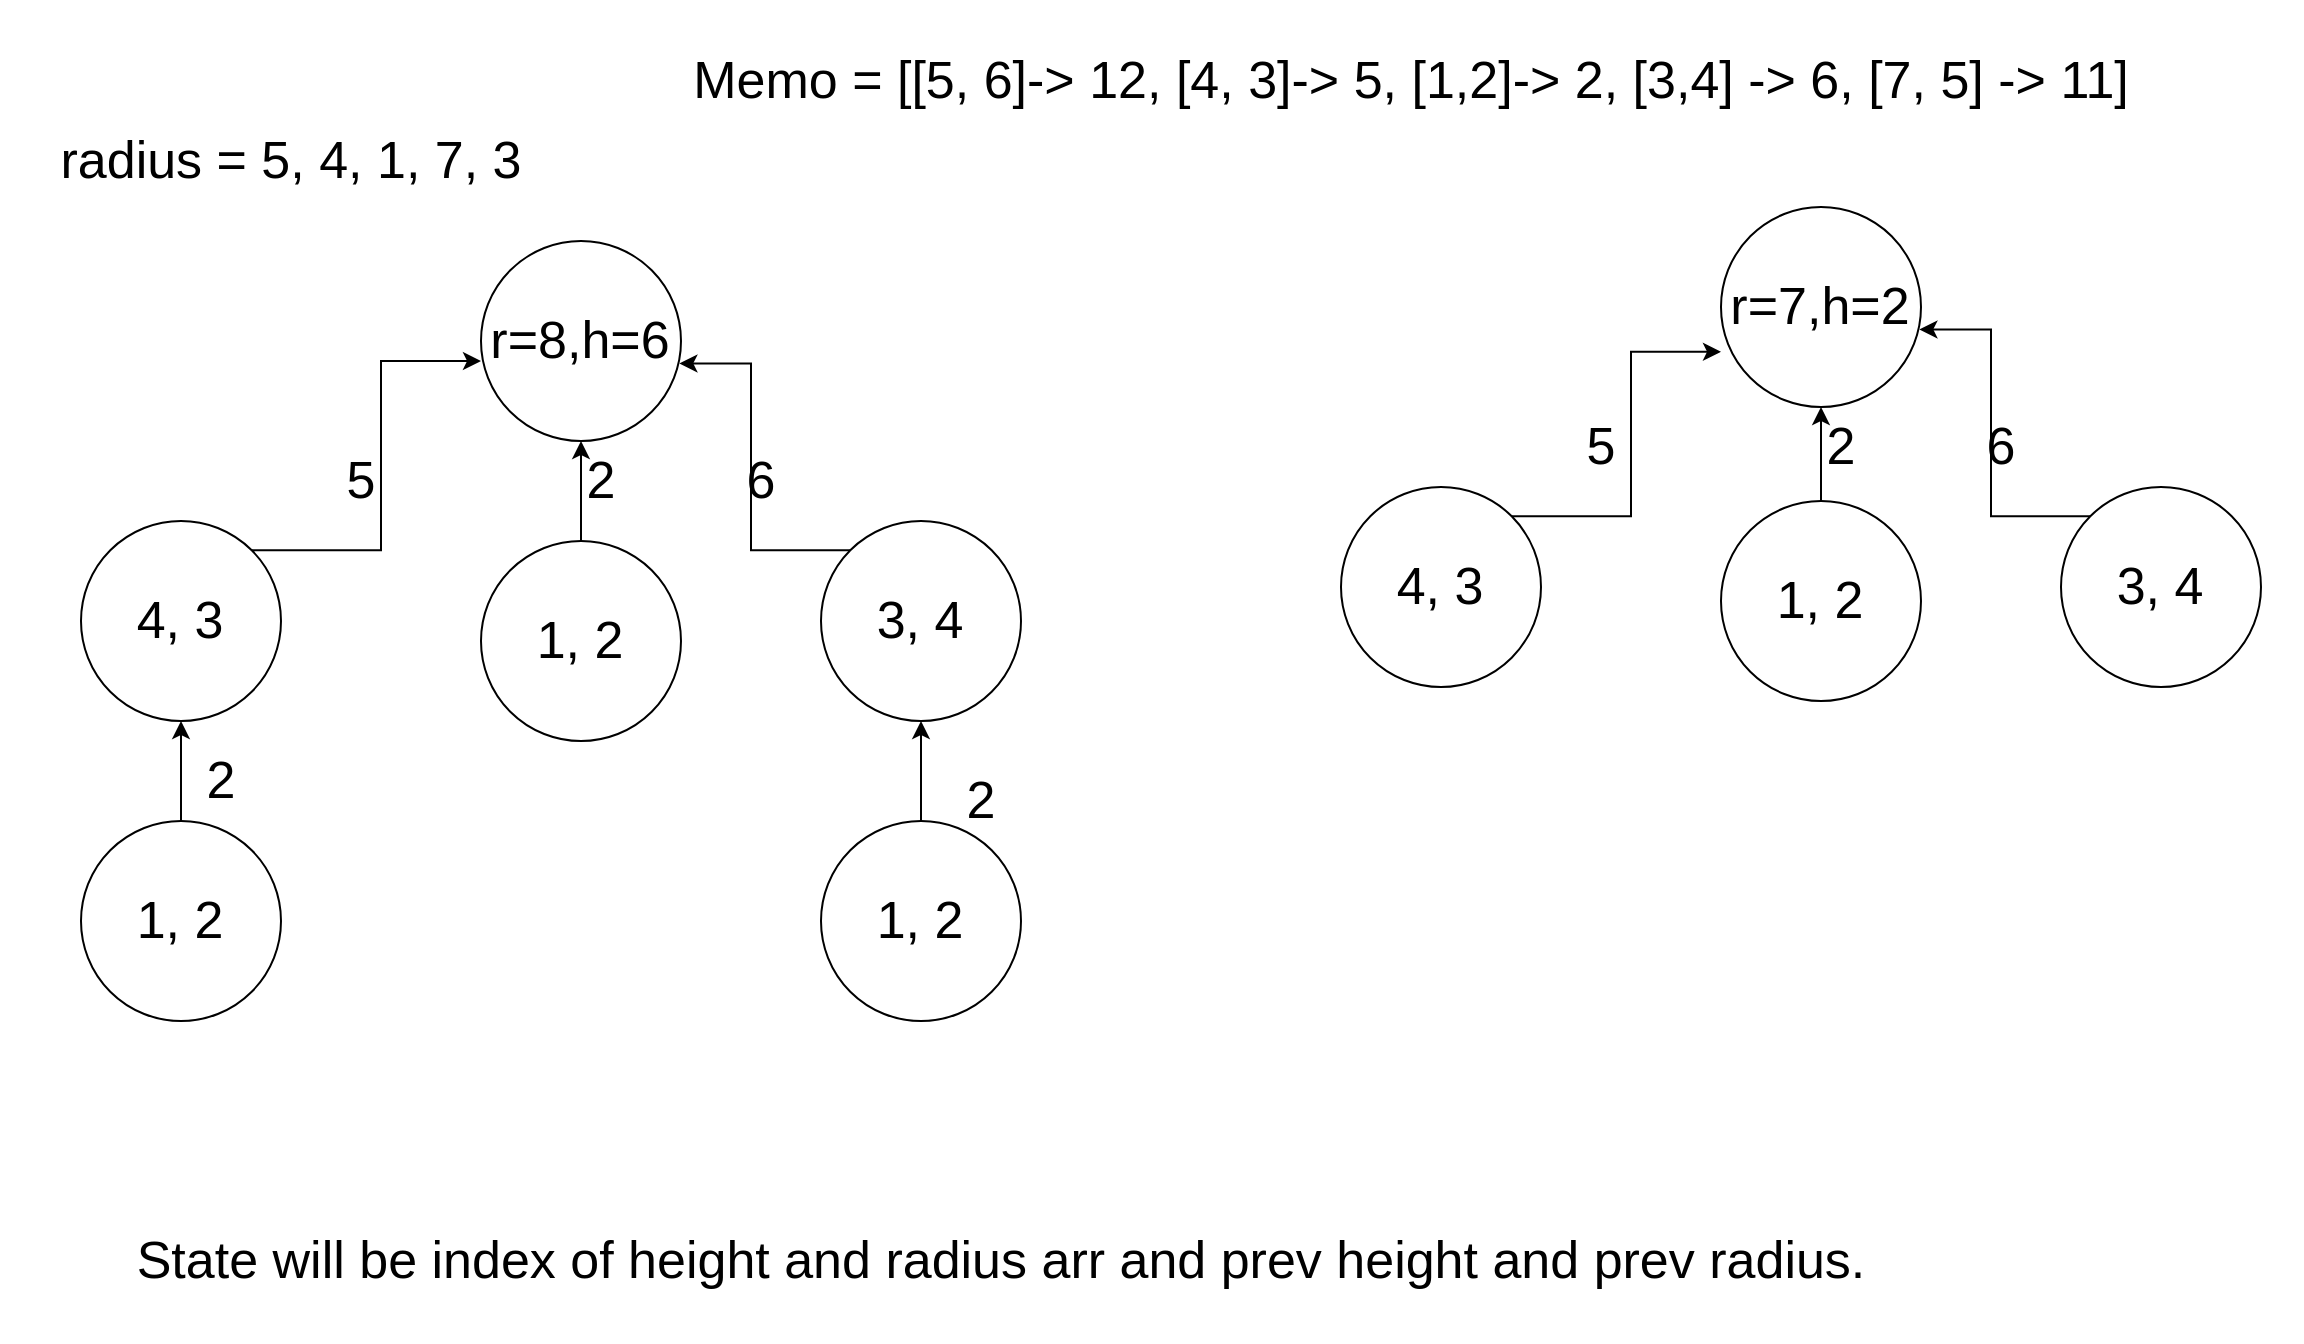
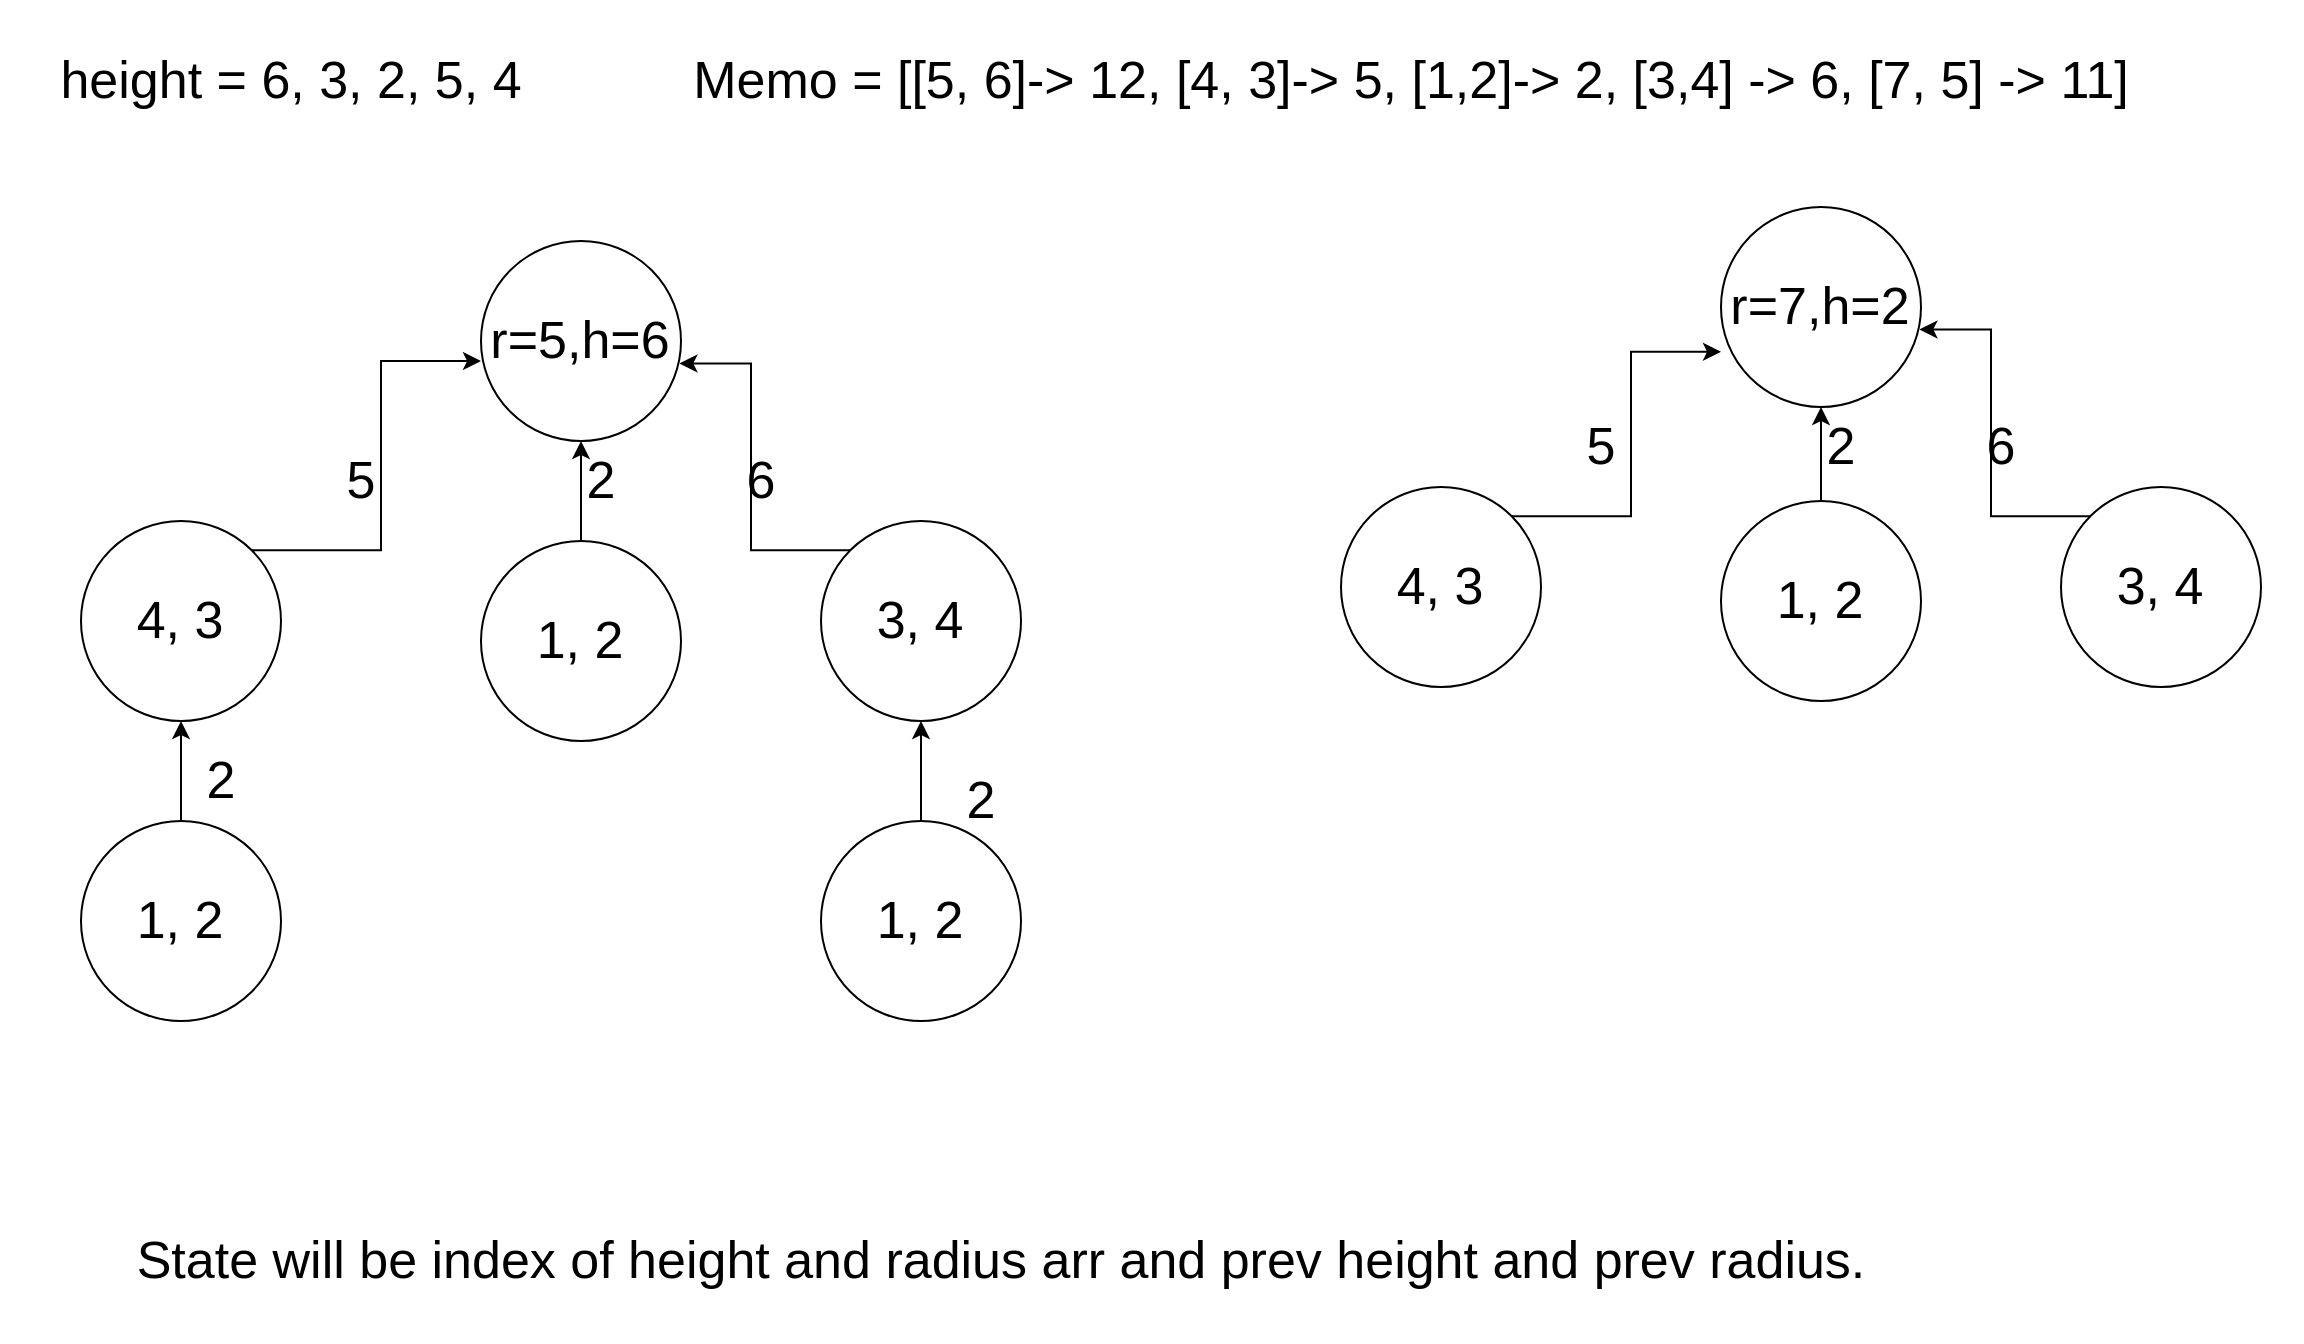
none -> (291, 81)
(291, 161) -> none
(581, 341) -> (581, 341)
